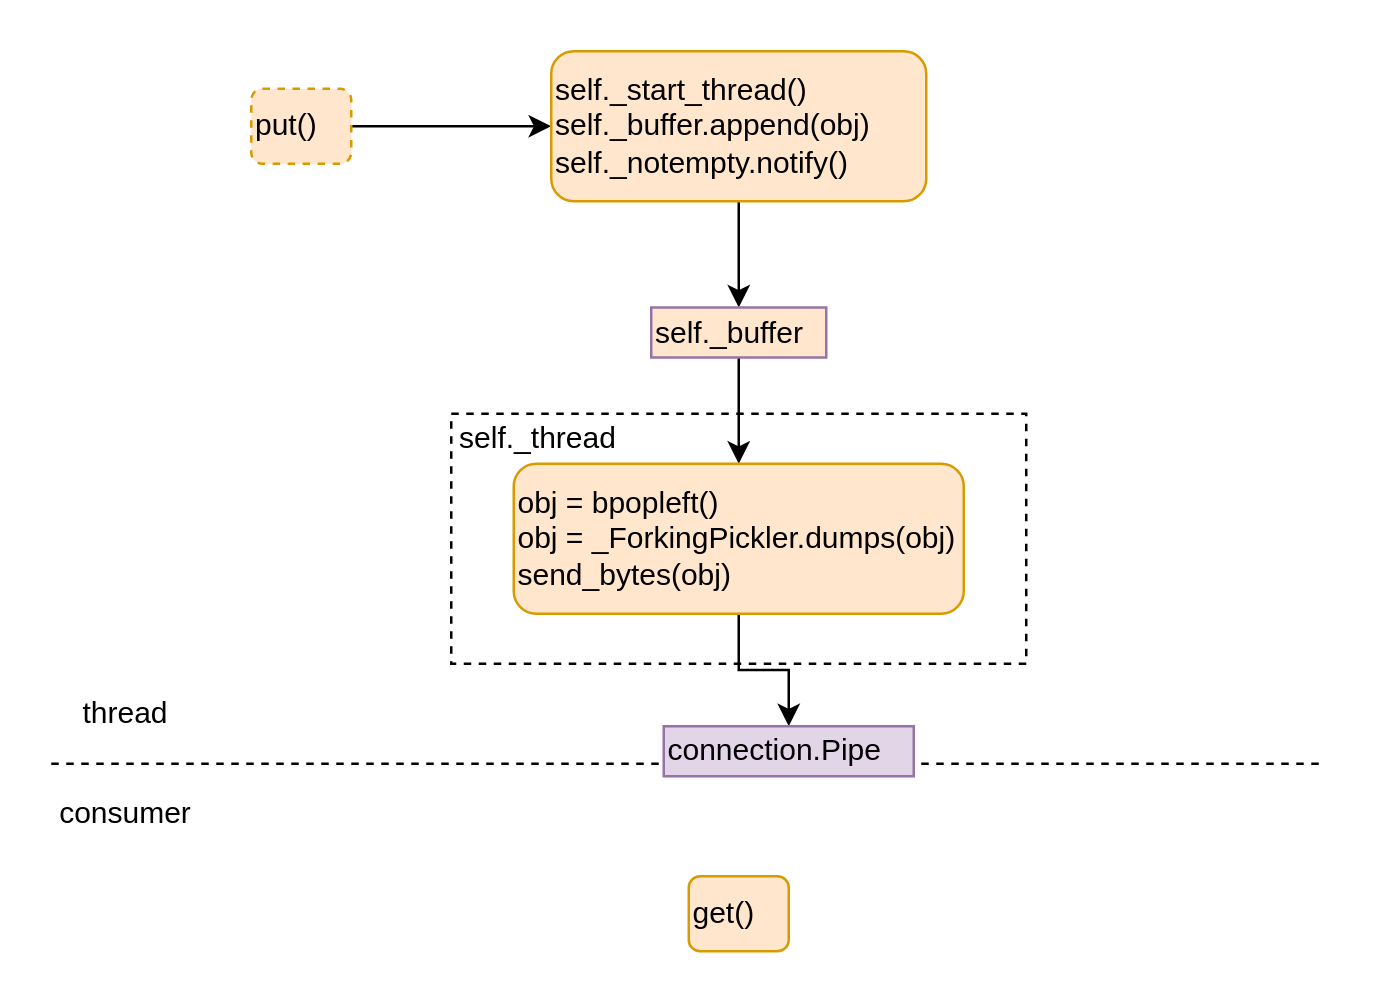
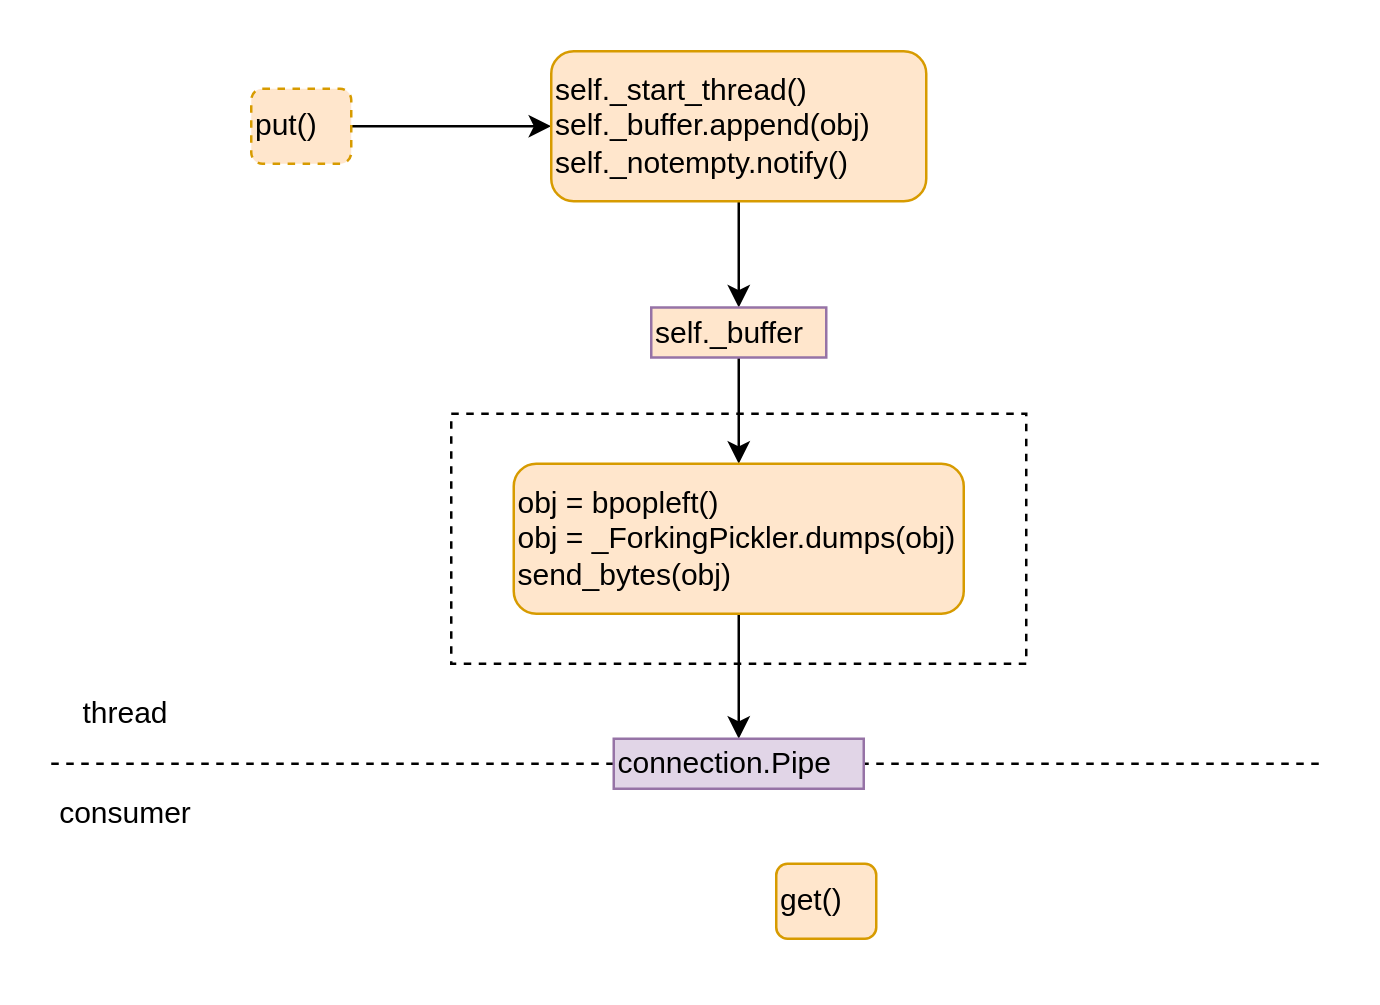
(539, 439) -> none
(789, 751) -> (739, 764)
(739, 914) -> (826, 901)
